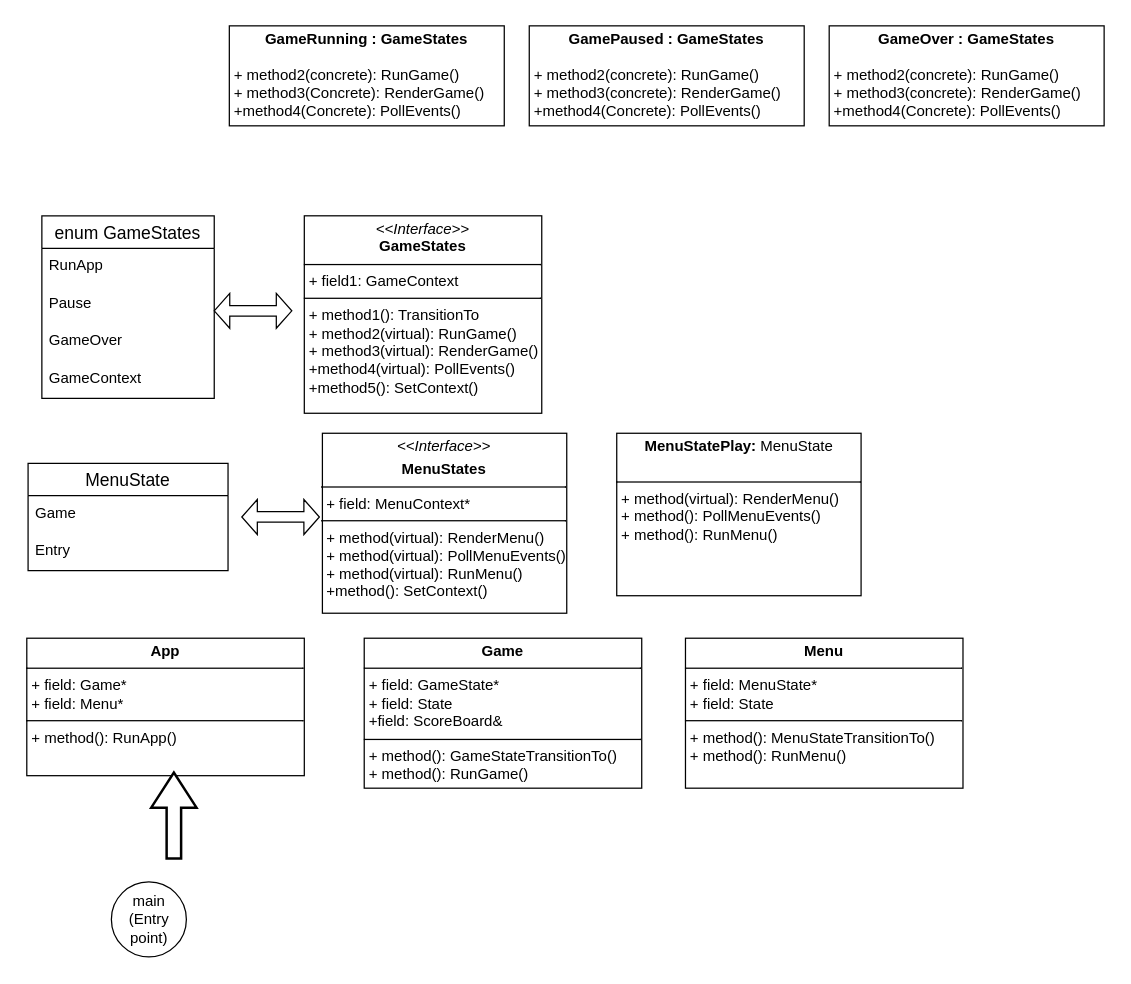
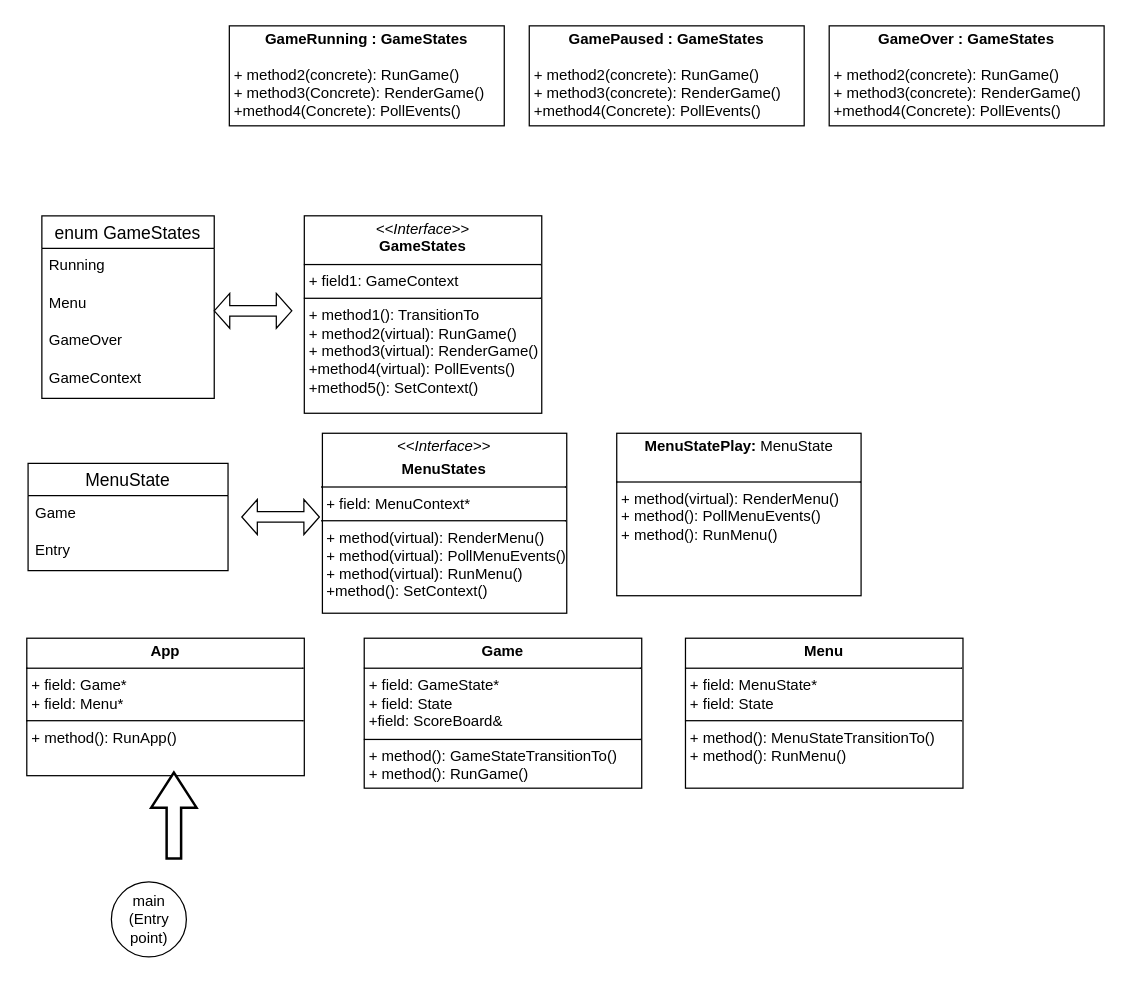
(75, 266) -> (77, 266)
(70, 303) -> (66, 303)
